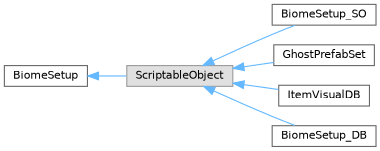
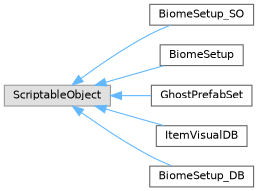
(113, 76) -> (135, 74)
